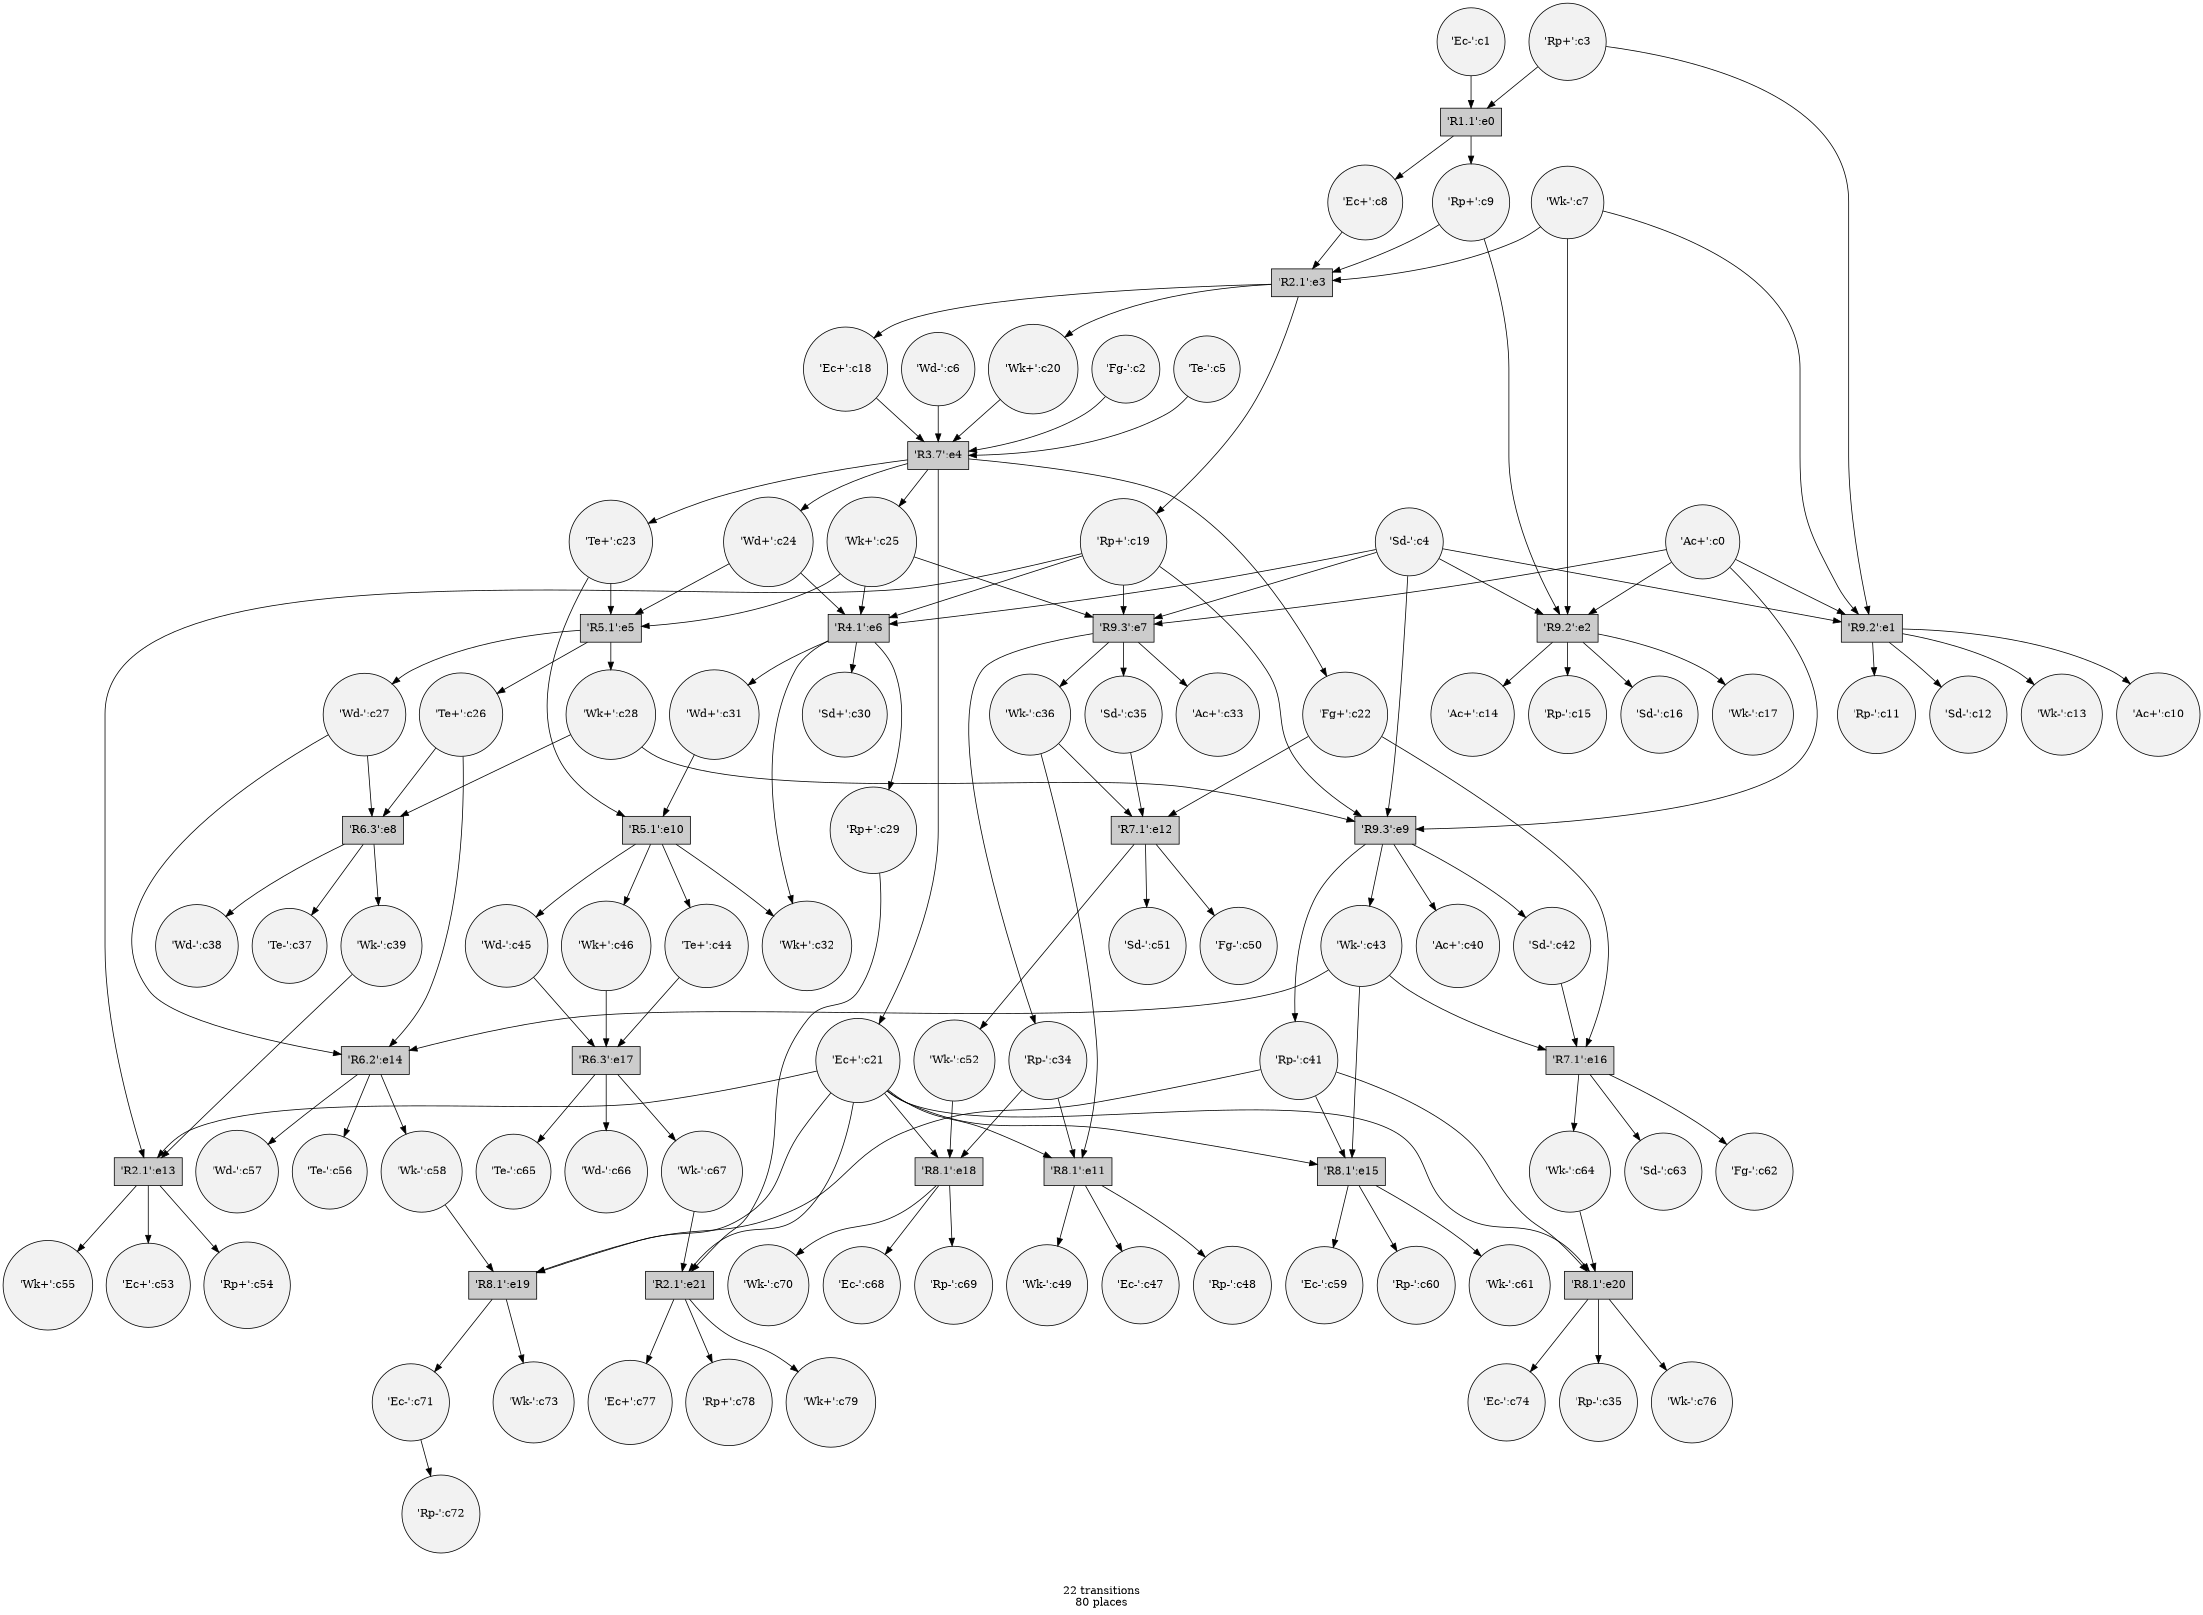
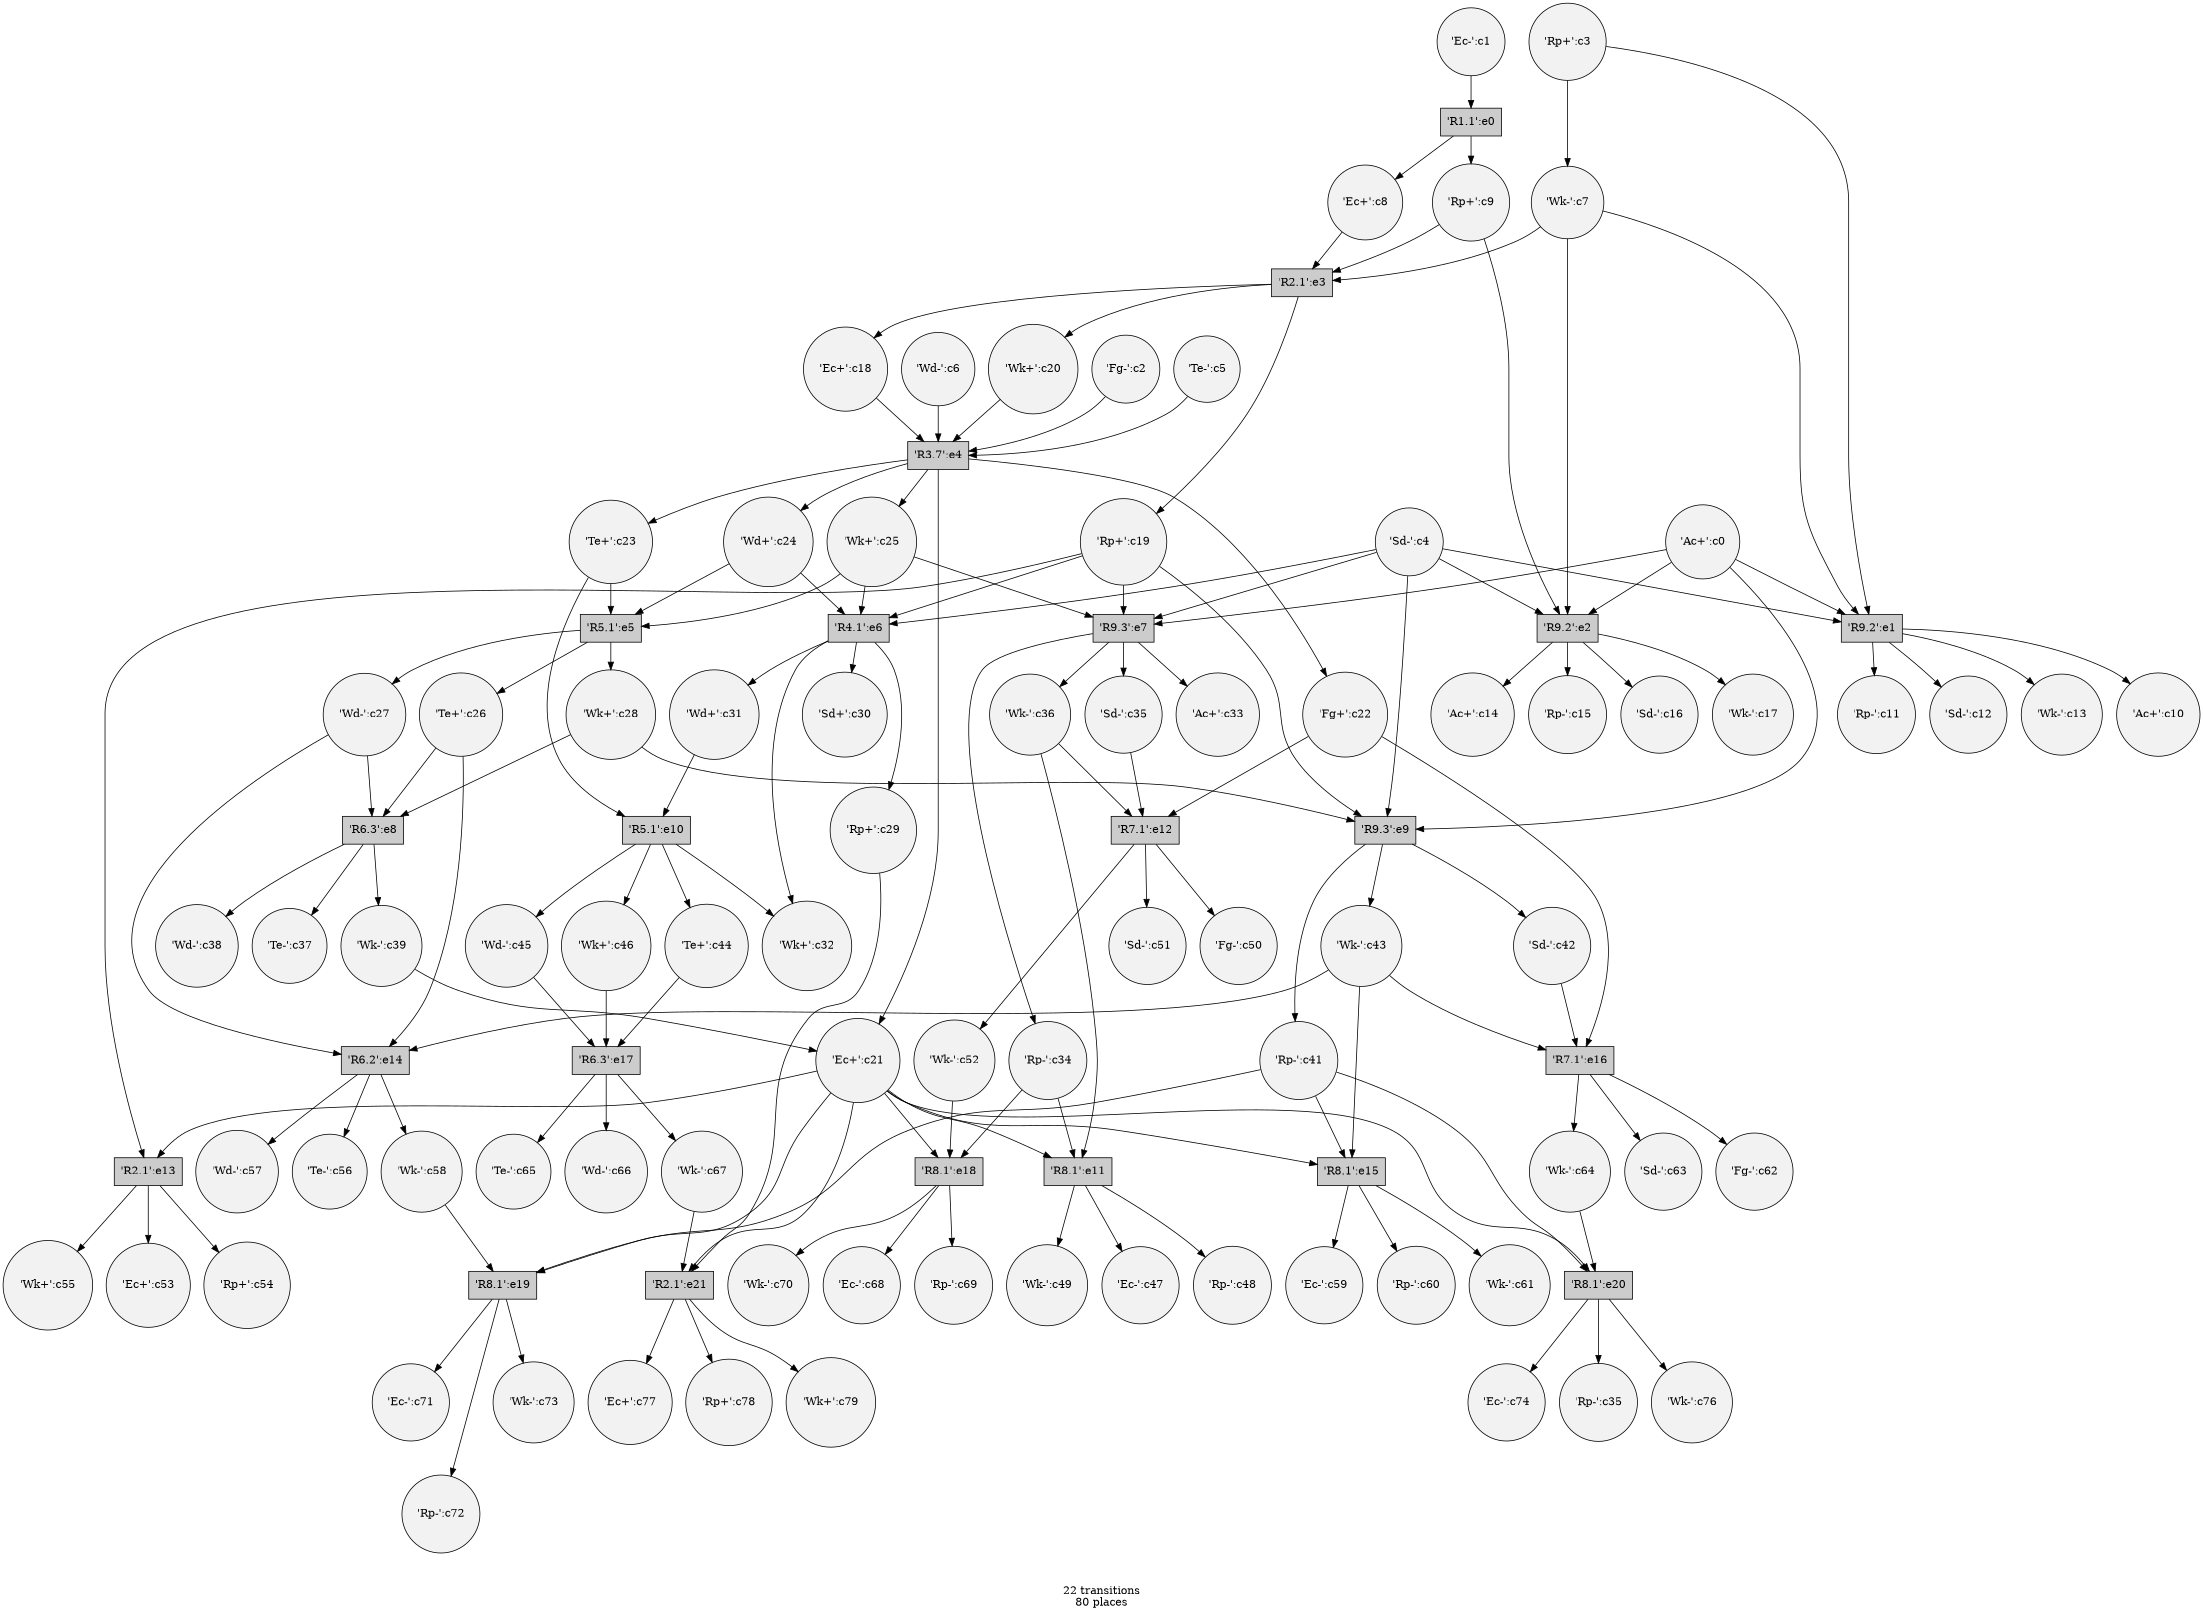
(1516, 85) -> (1568, 119)
(1458, 946) -> none
(259, 1063) -> (590, 1012)
(425, 1454) -> (476, 1384)
